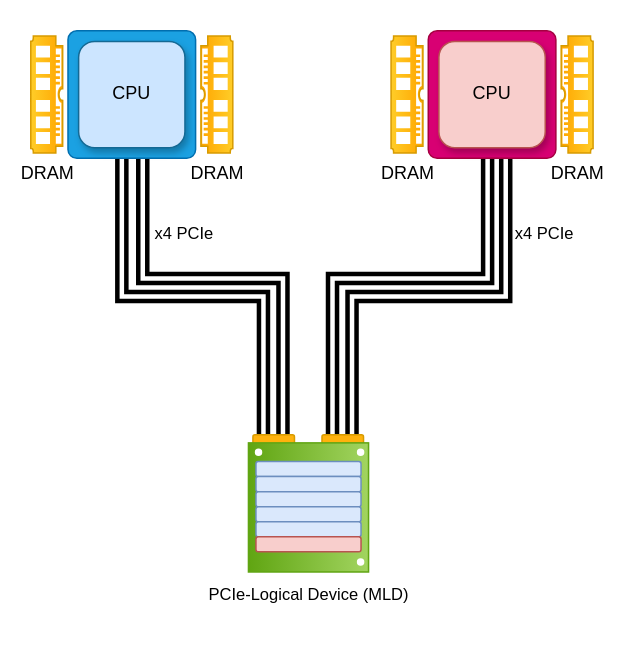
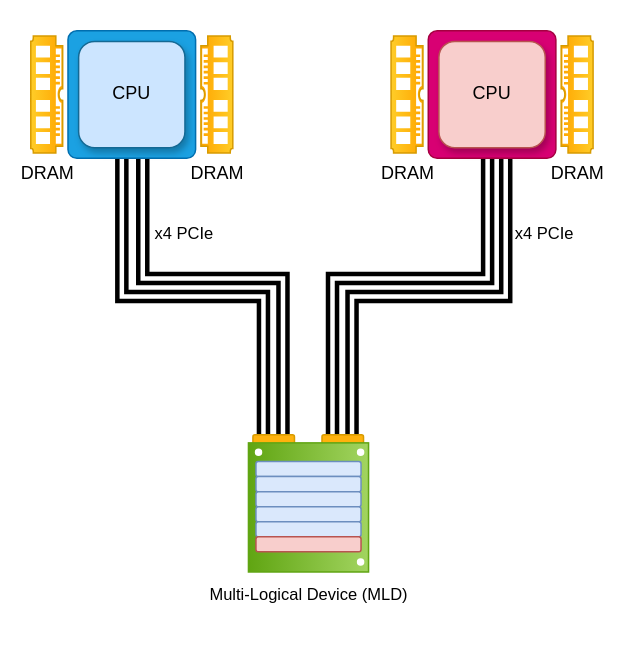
(309, 595) -> (309, 595)
